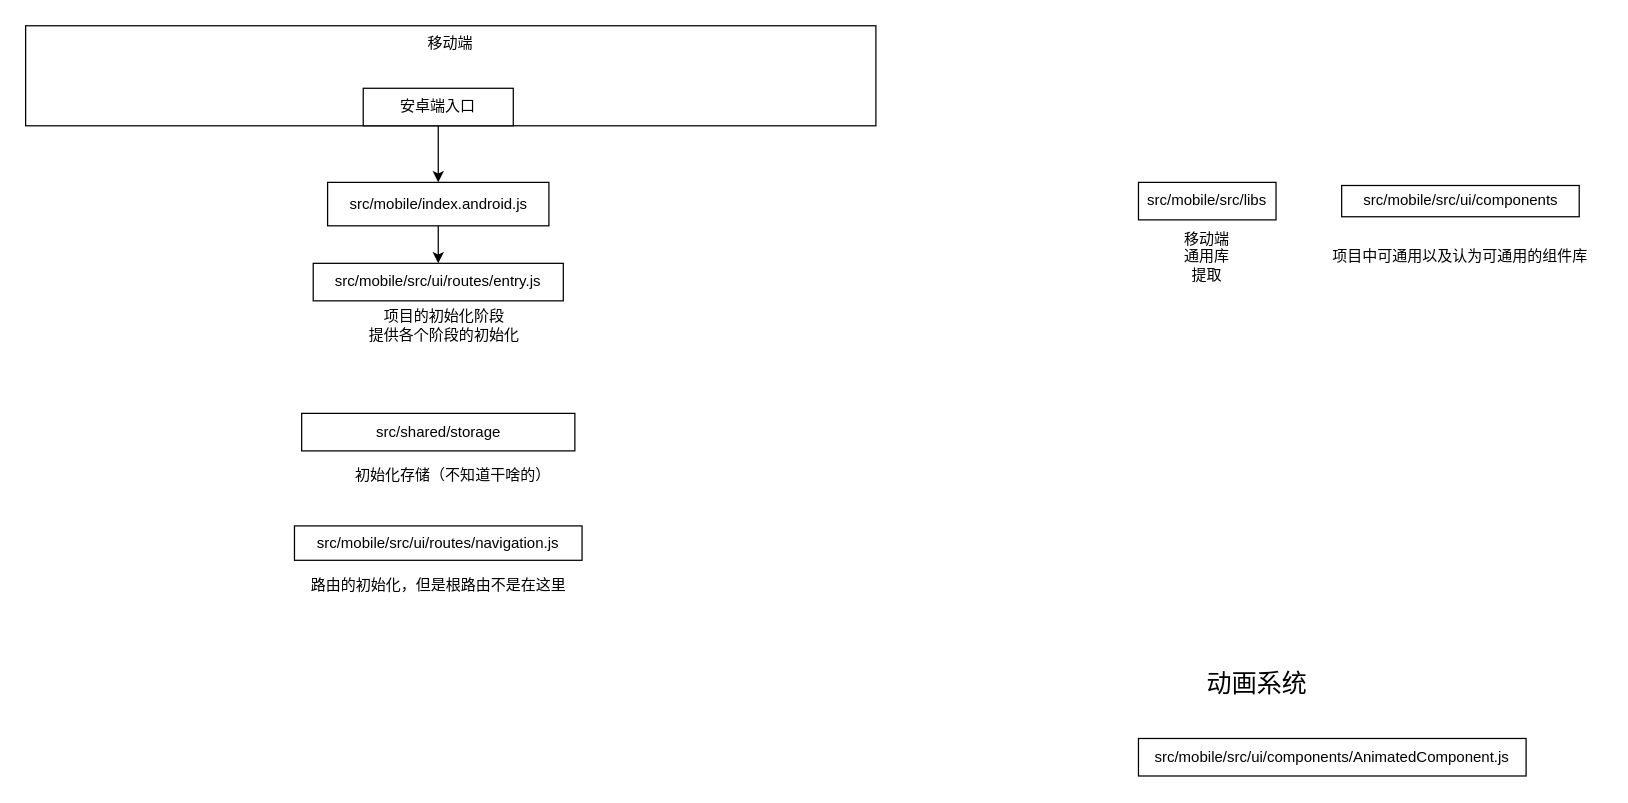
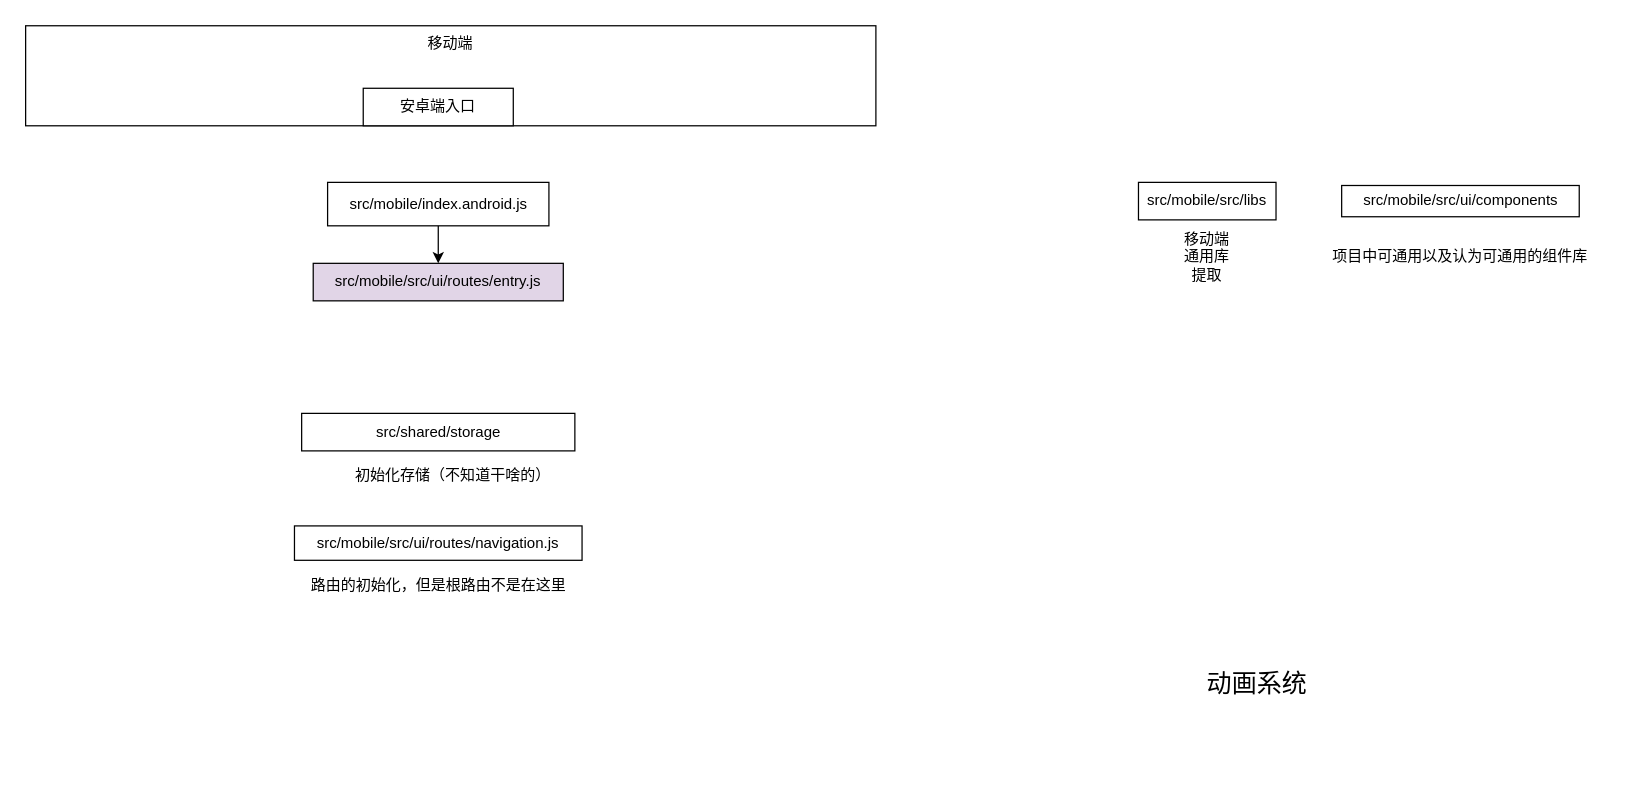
(438, 150) -> none
(438, 282) -> (438, 282)
(444, 326) -> none
(1332, 757) -> none
